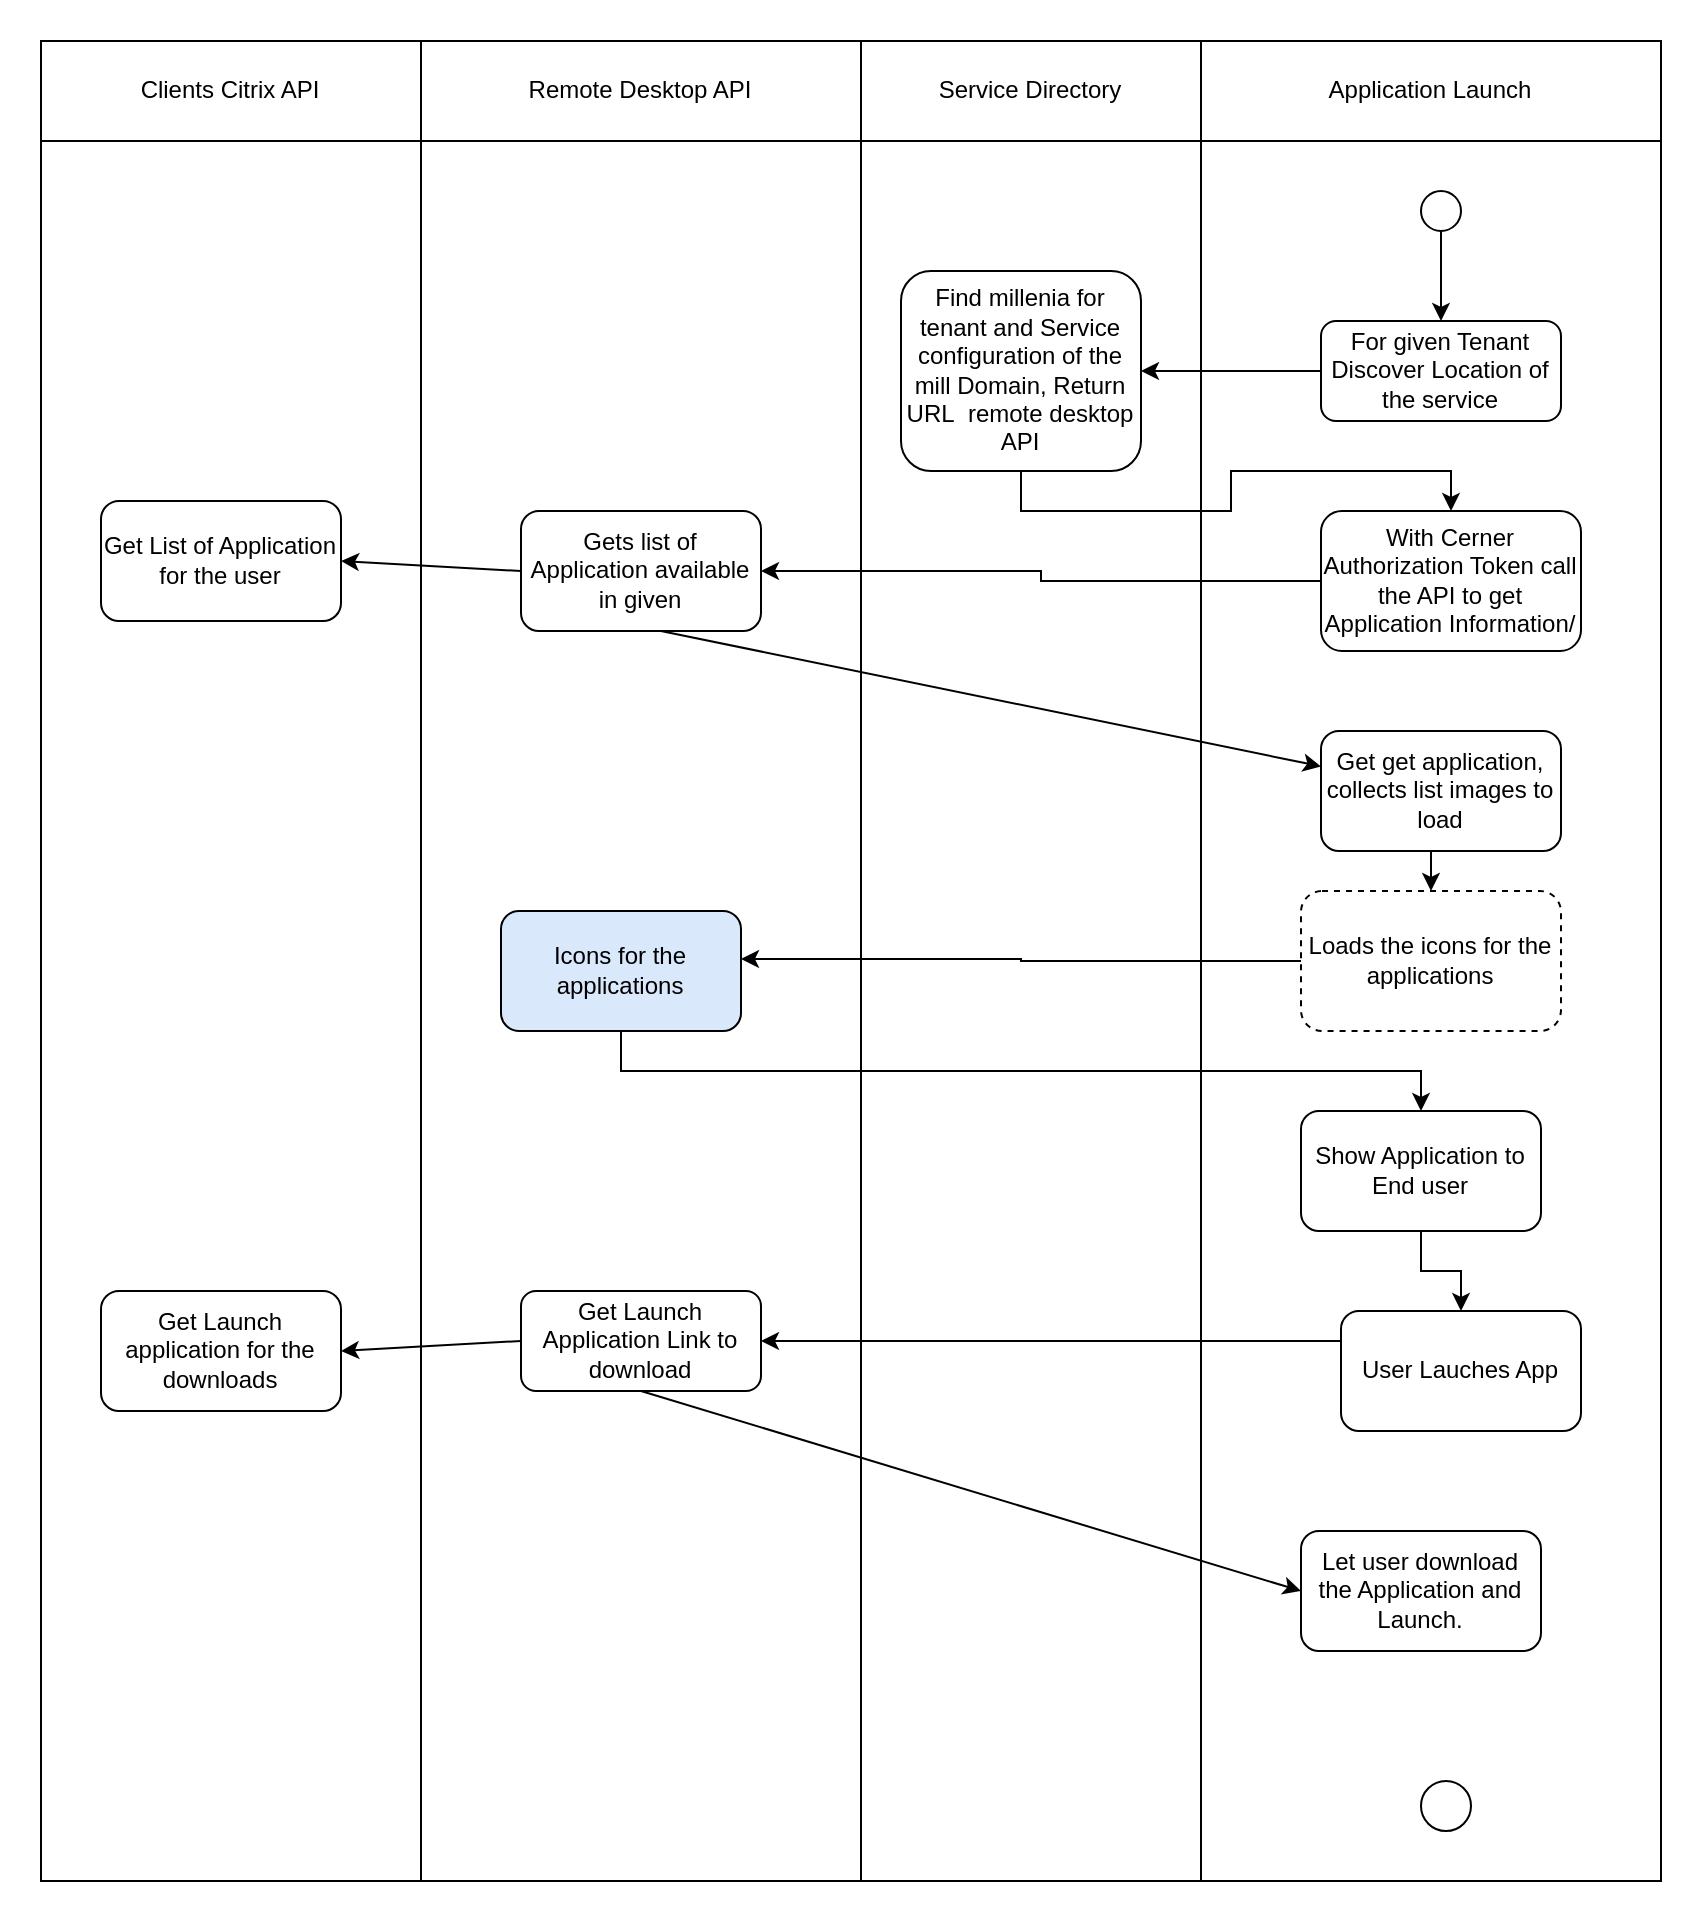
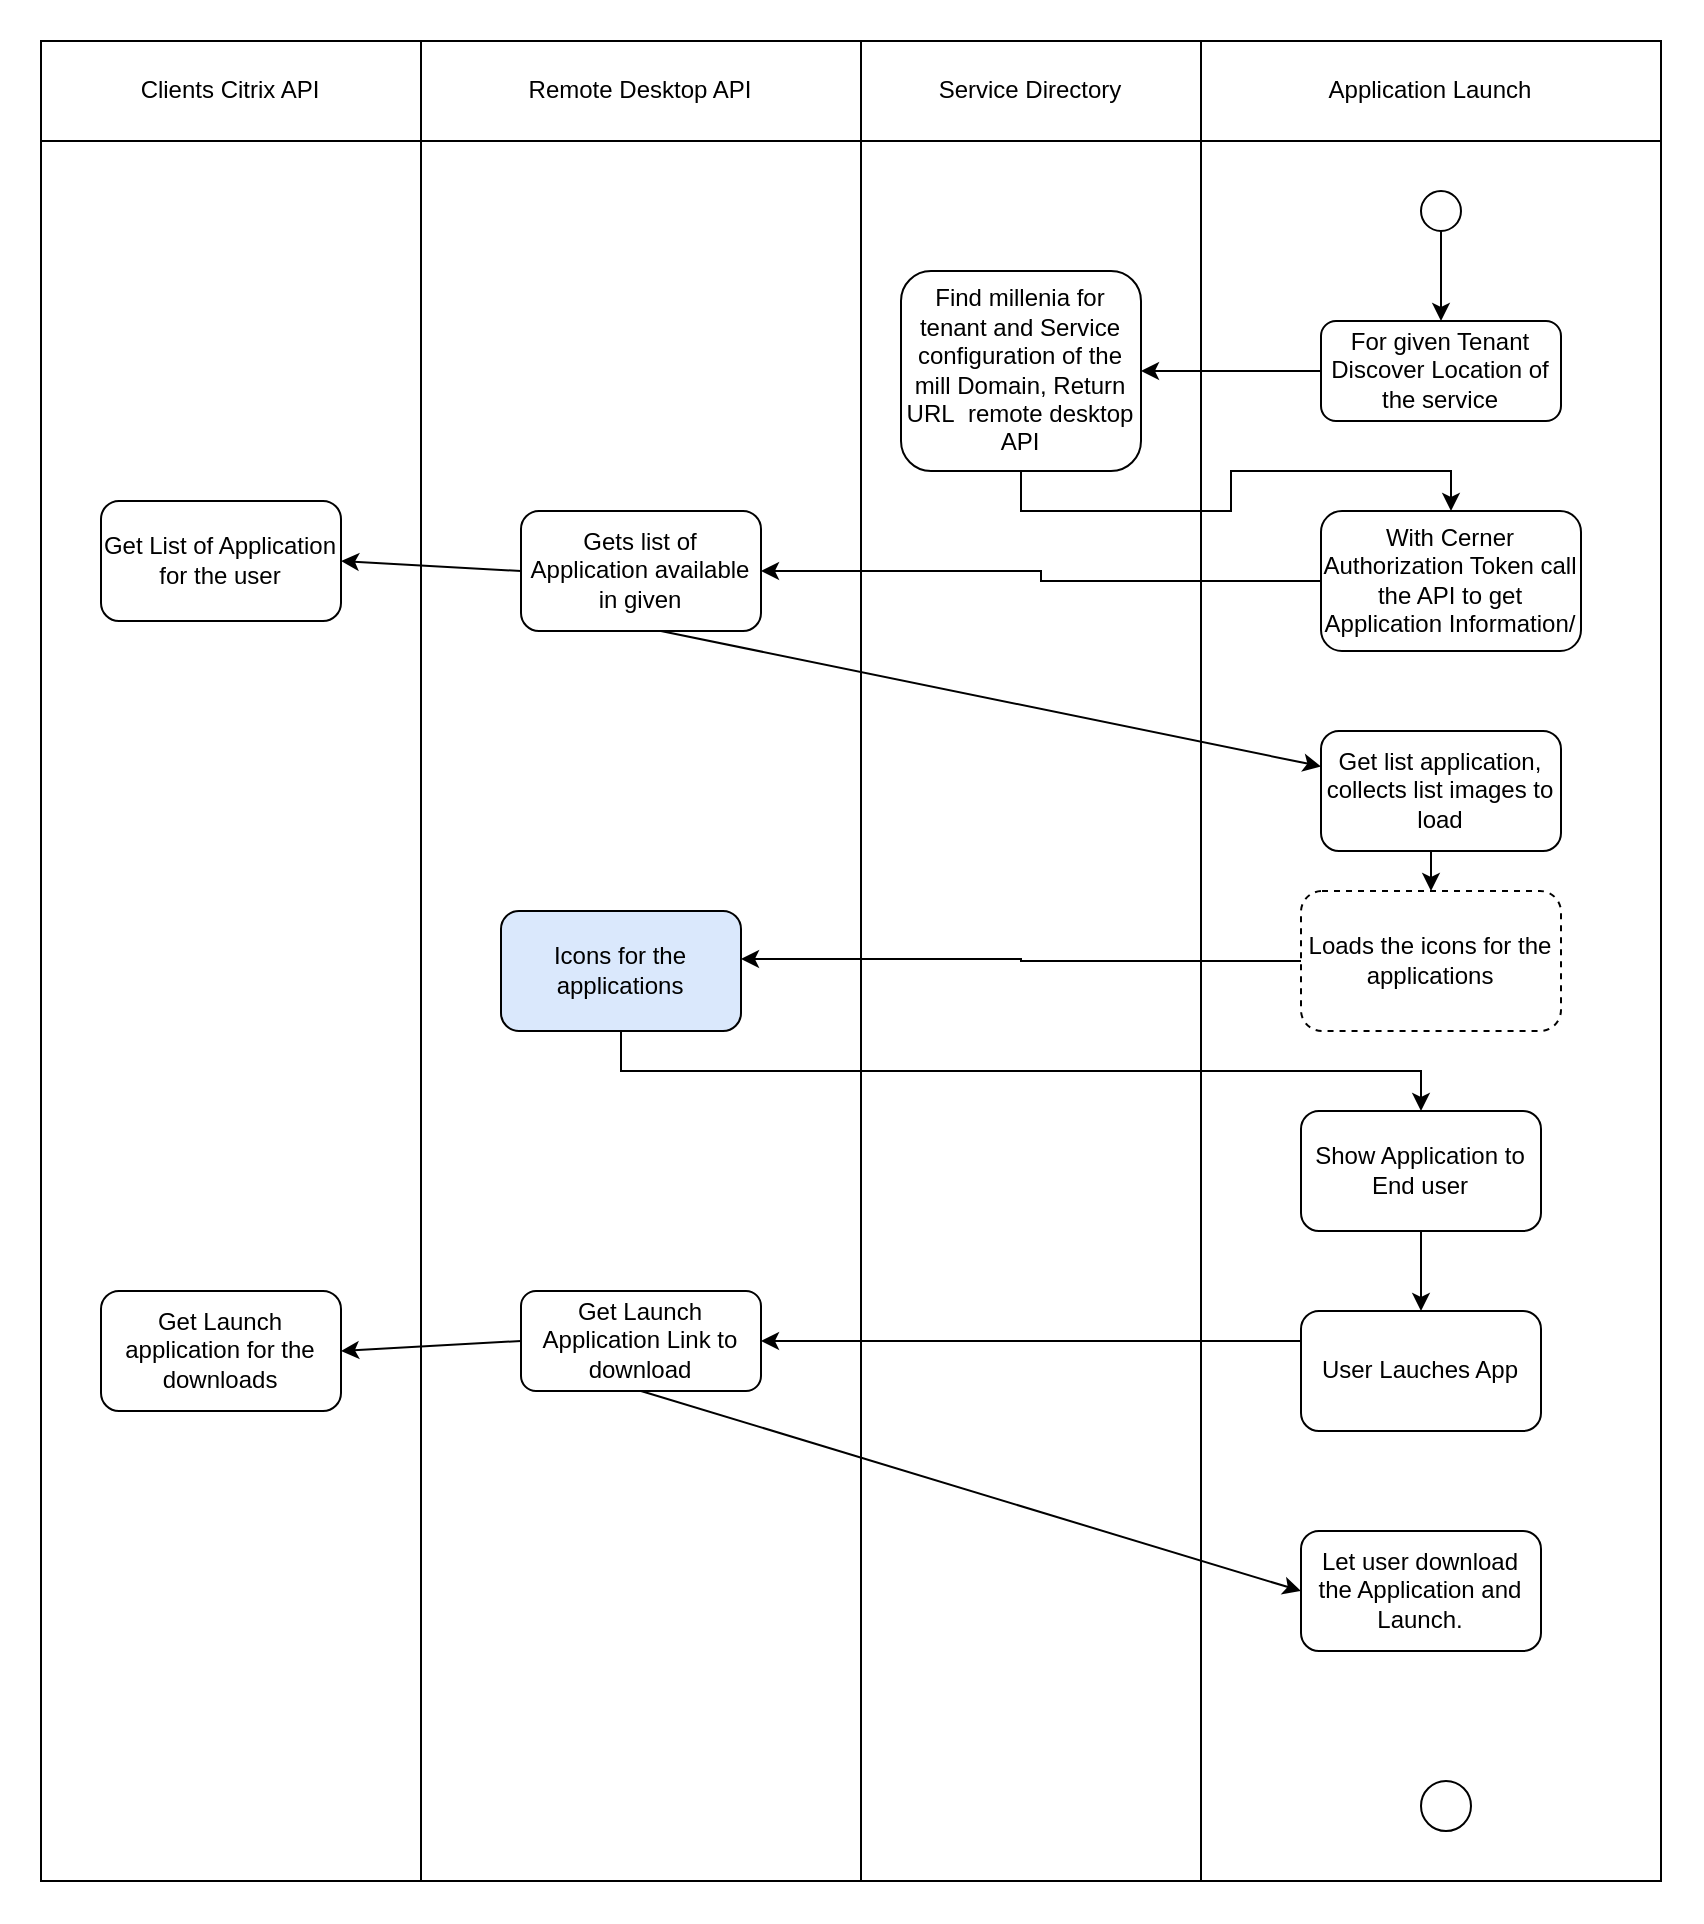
(1441, 791) -> (1441, 791)
(1461, 1371) -> (1421, 1371)
